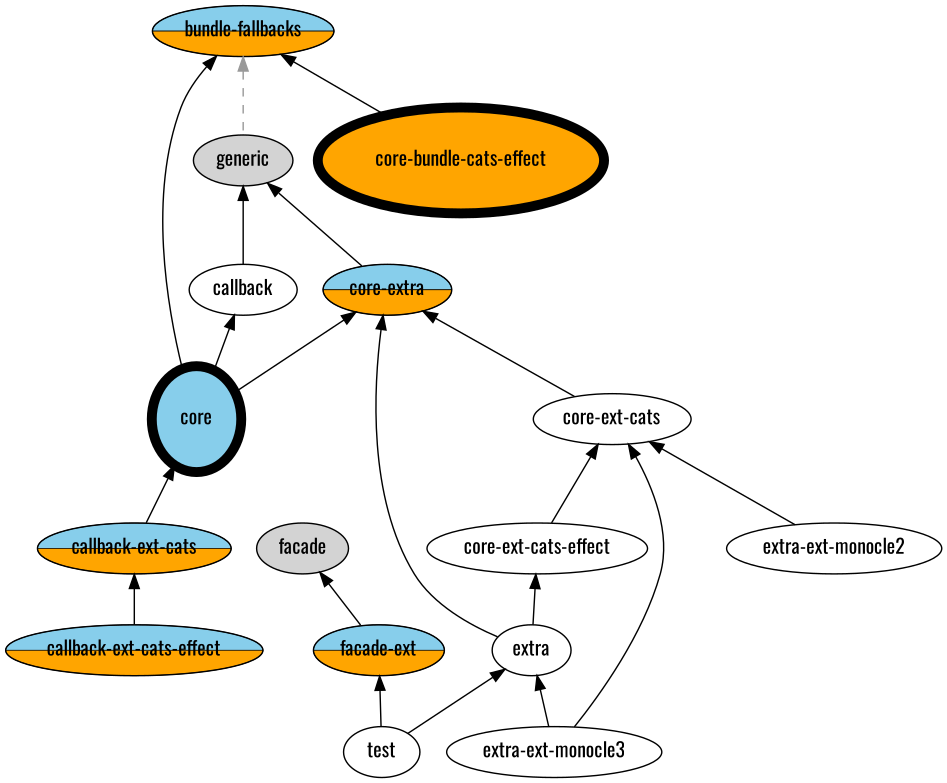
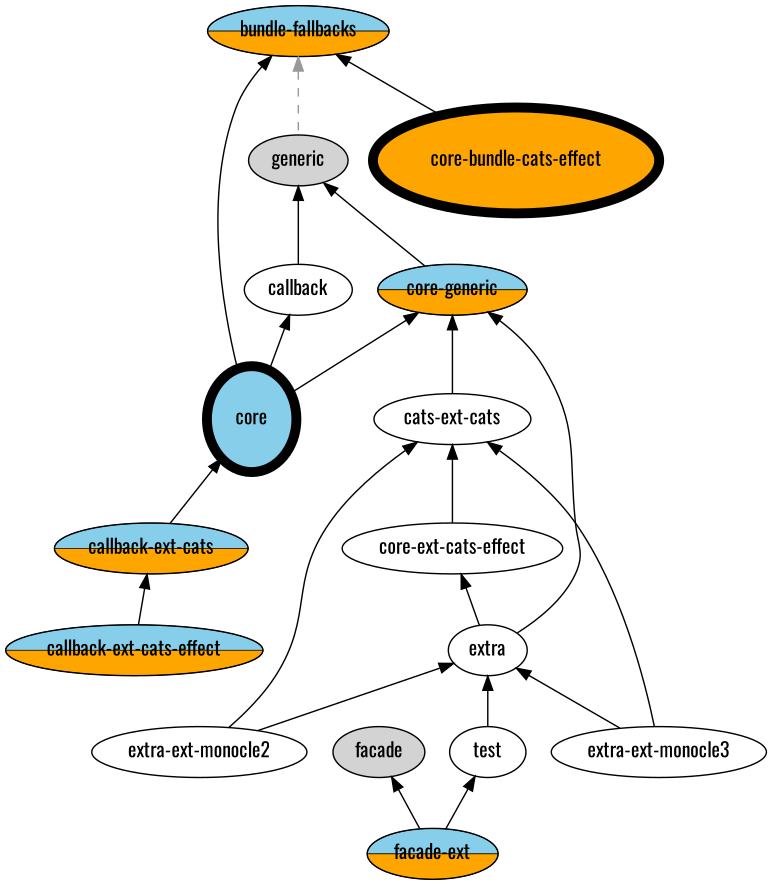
(387, 290) -> (452, 290)
(612, 419) -> (452, 419)
none -> (349, 699)
(381, 708) -> (457, 809)
